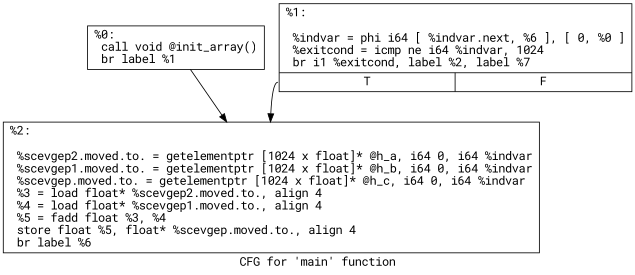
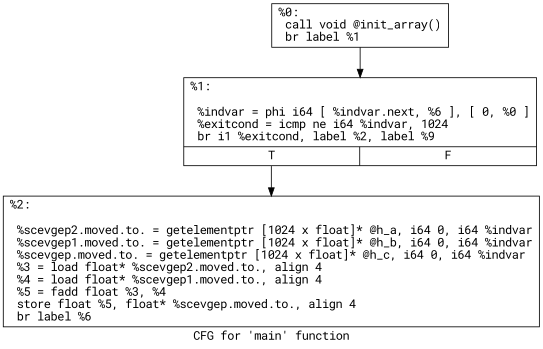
(408, 63) -> (313, 137)
(206, 92) -> (360, 58)
